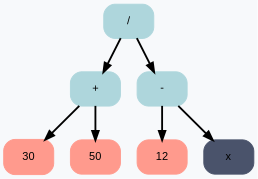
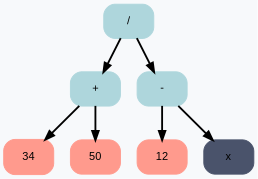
(29, 157) -> (29, 157)
